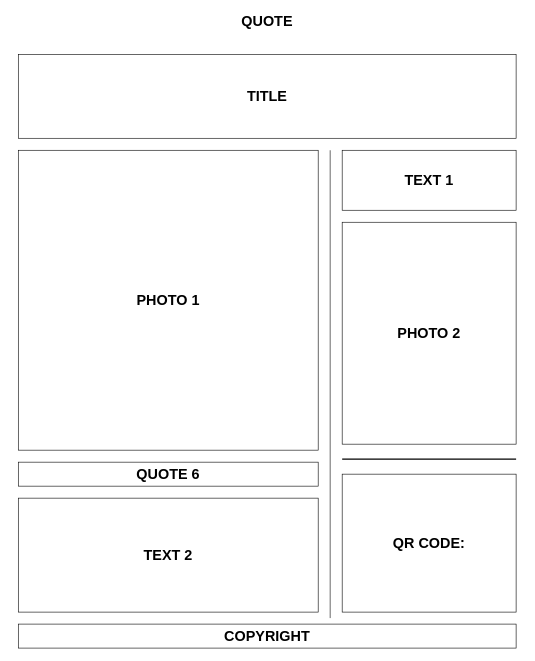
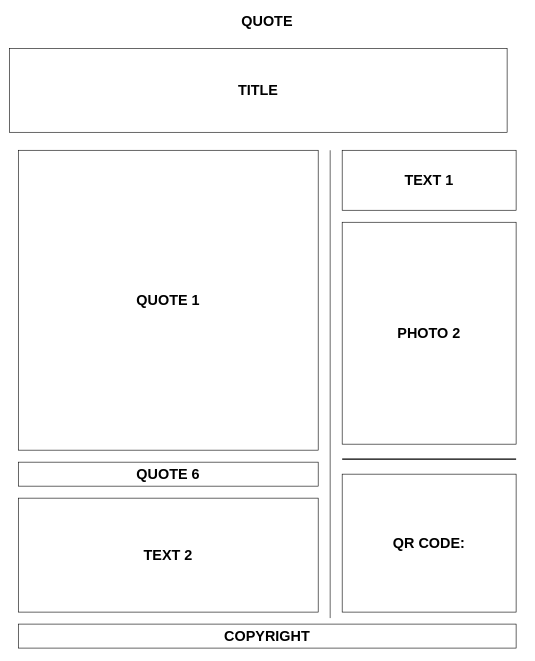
(267, 96) -> (258, 90)
(168, 300) -> (168, 300)
